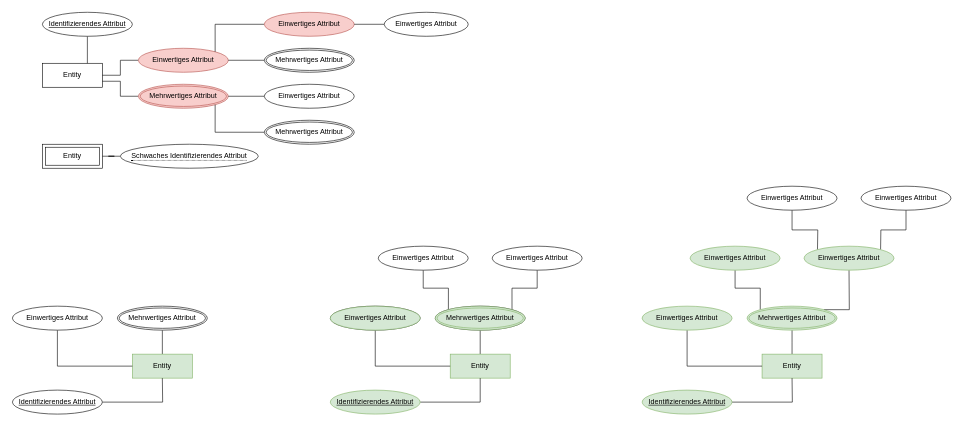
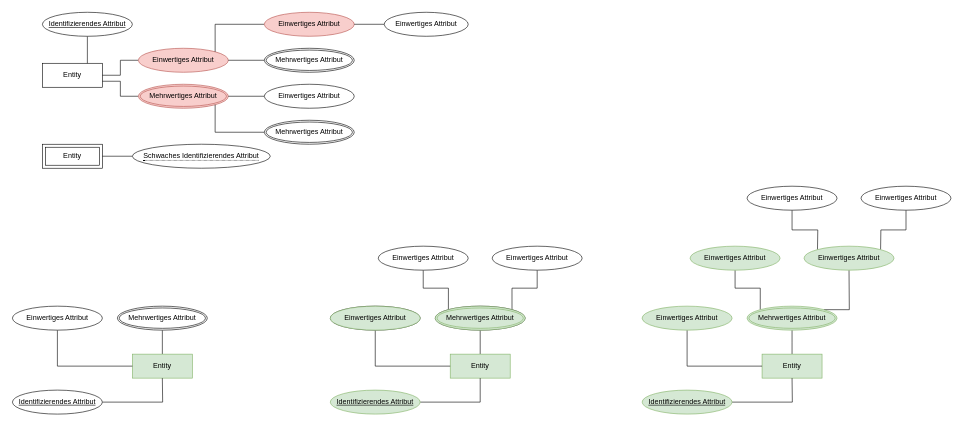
(189, 156) -> (201, 156)
